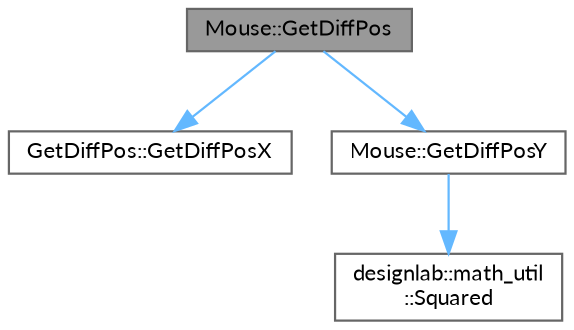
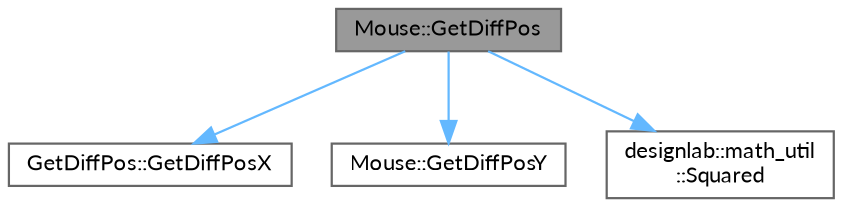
(449, 202) -> (561, 86)
